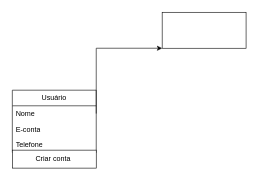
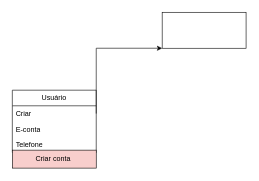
(24, 114) -> (25, 114)
(54, 159) -> (54, 159)
